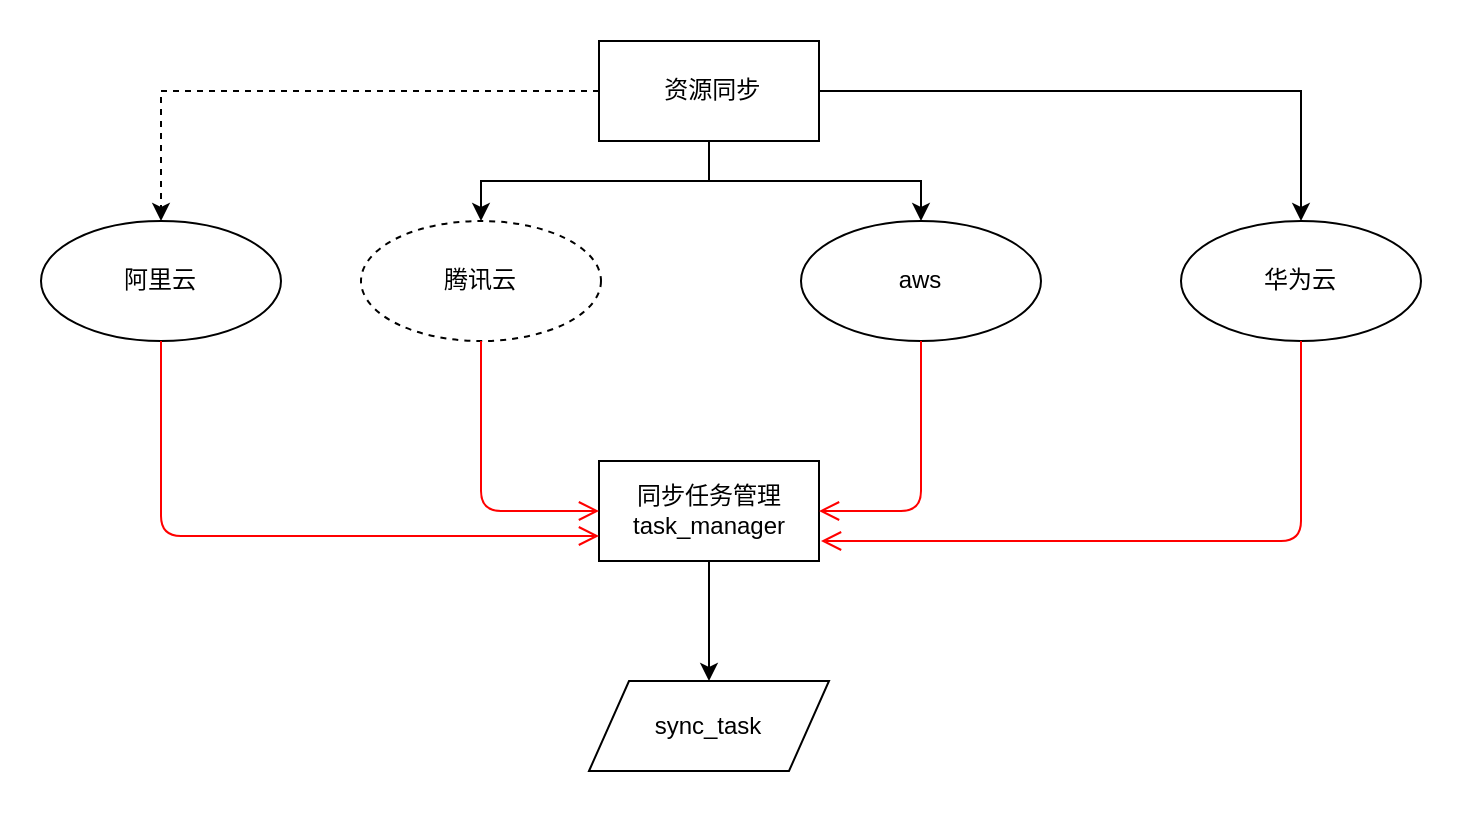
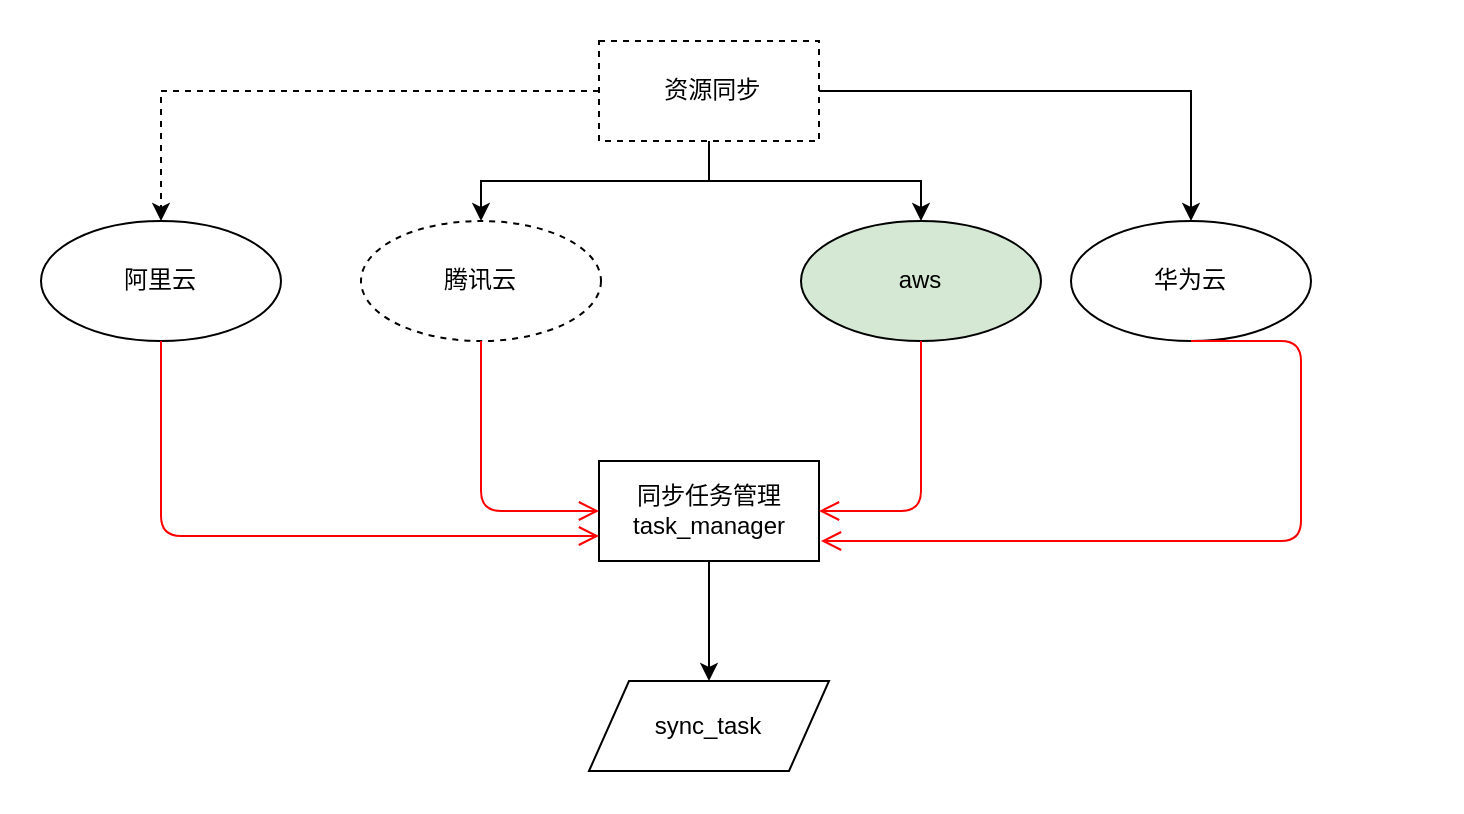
(709, 91) -> (709, 91)
(921, 281) -> (921, 281)
(1301, 281) -> (1191, 281)
